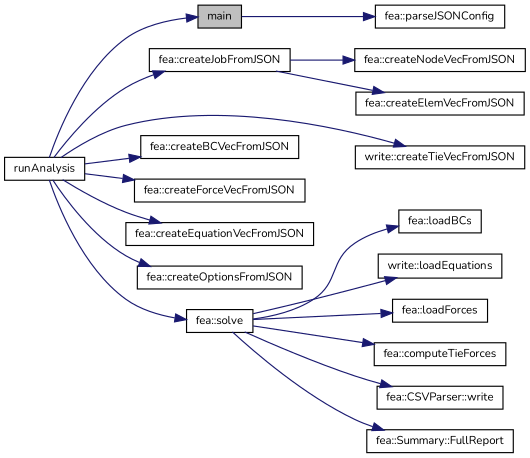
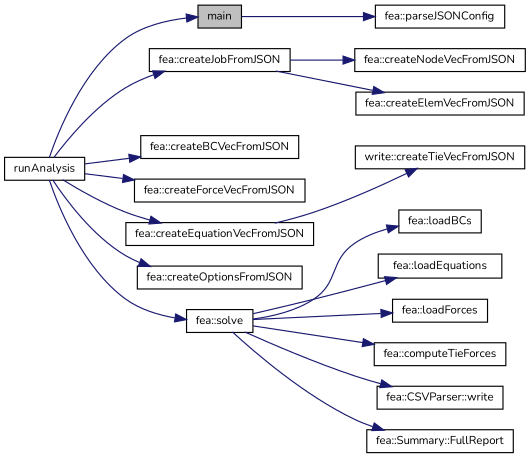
(224, 116) -> (342, 202)
(440, 266) -> (440, 266)
